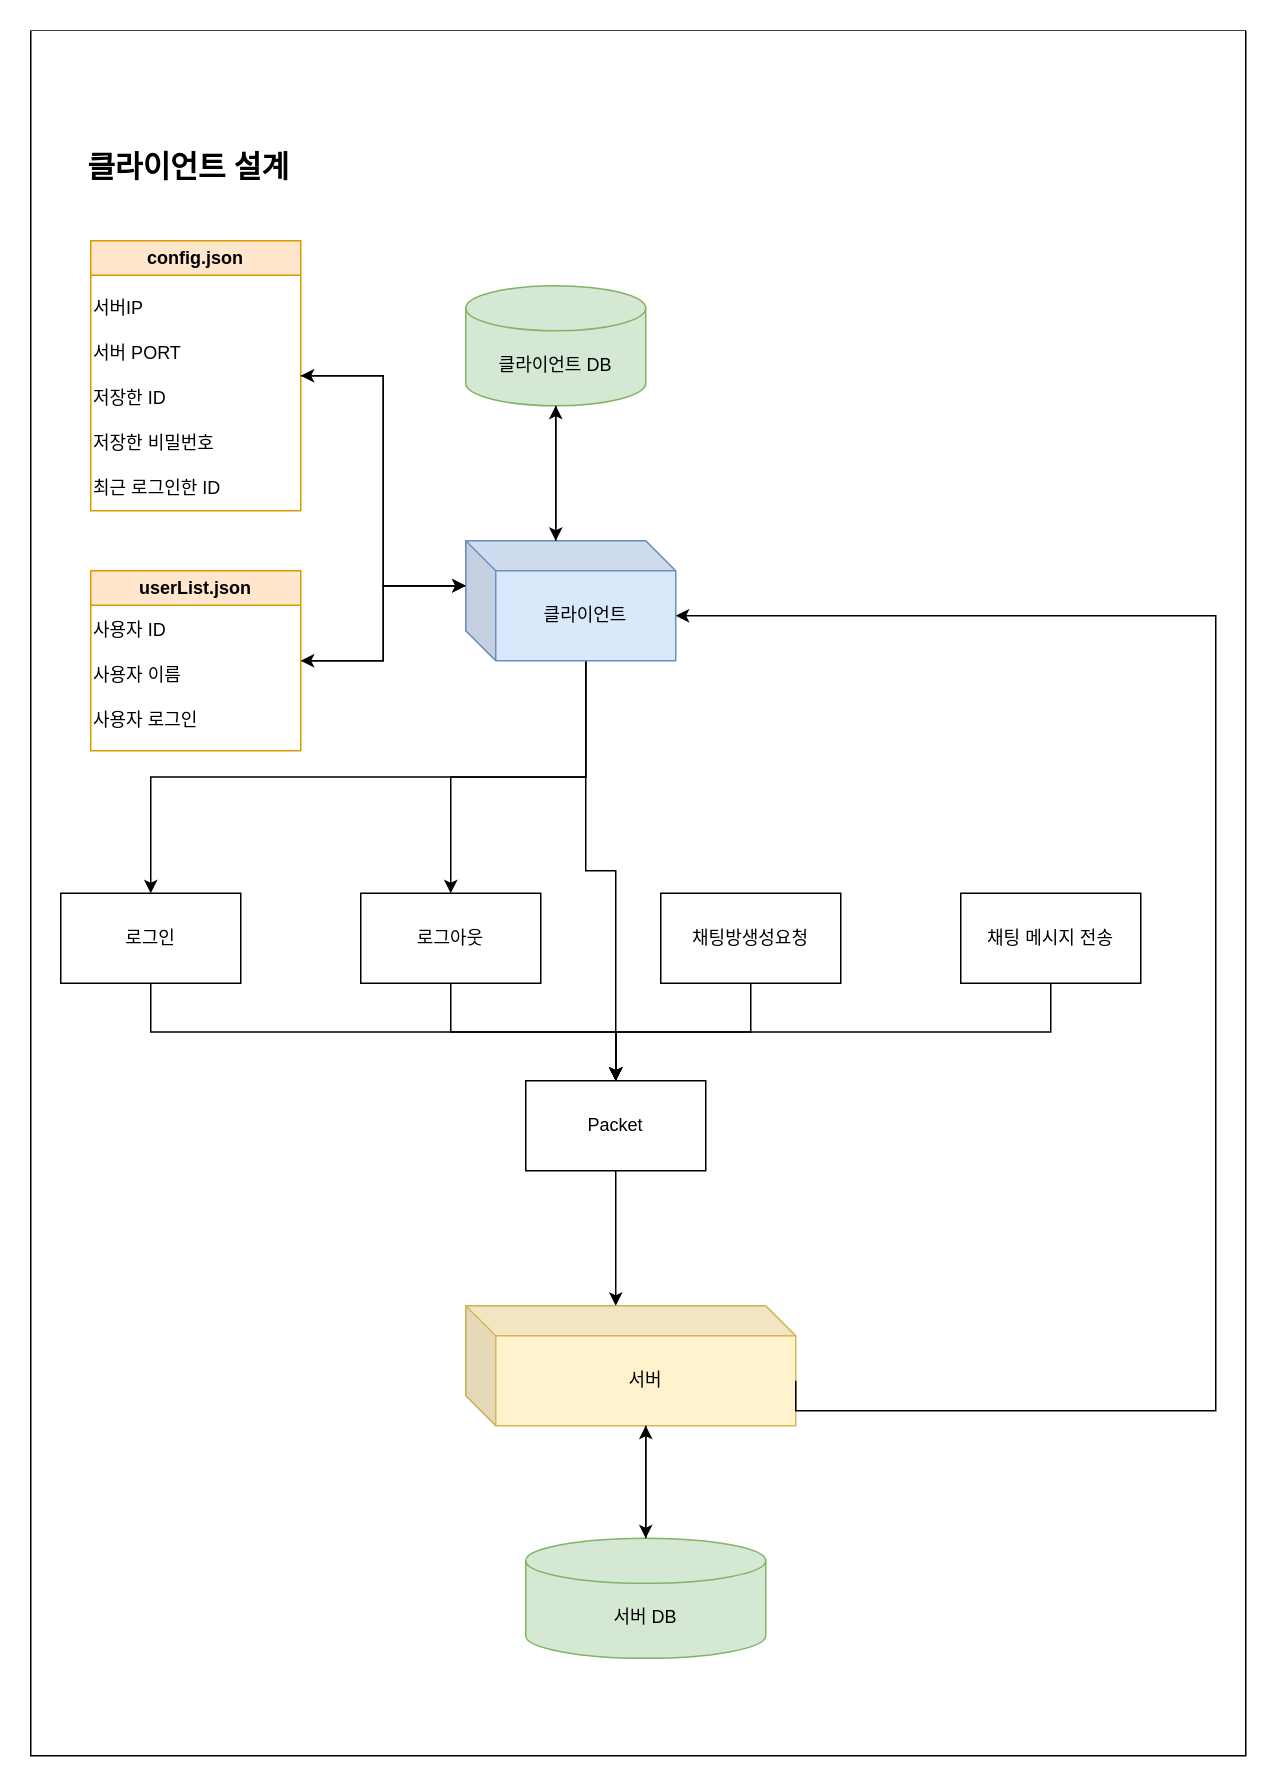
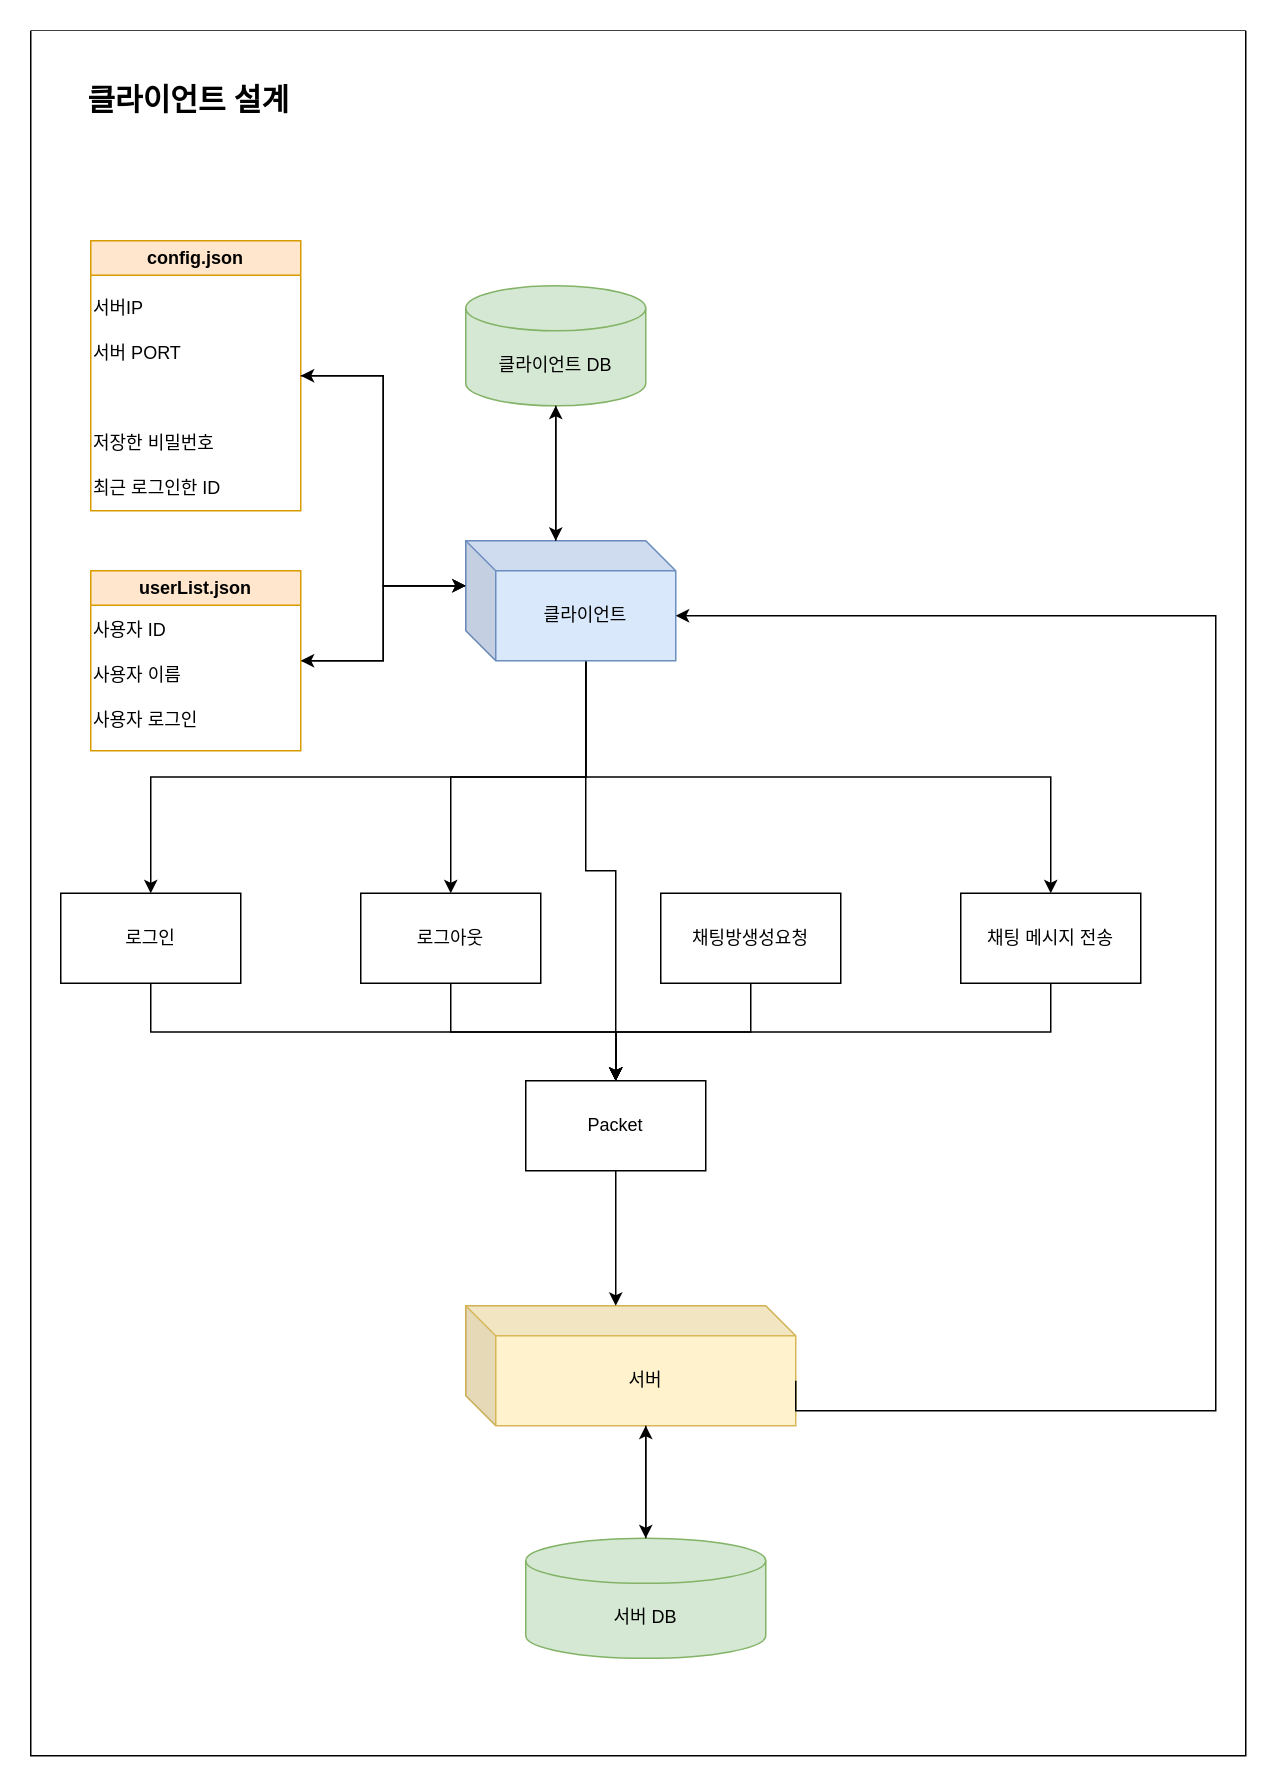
(188, 166) -> (188, 98)
(143, 398) -> none
none -> (872, 777)
